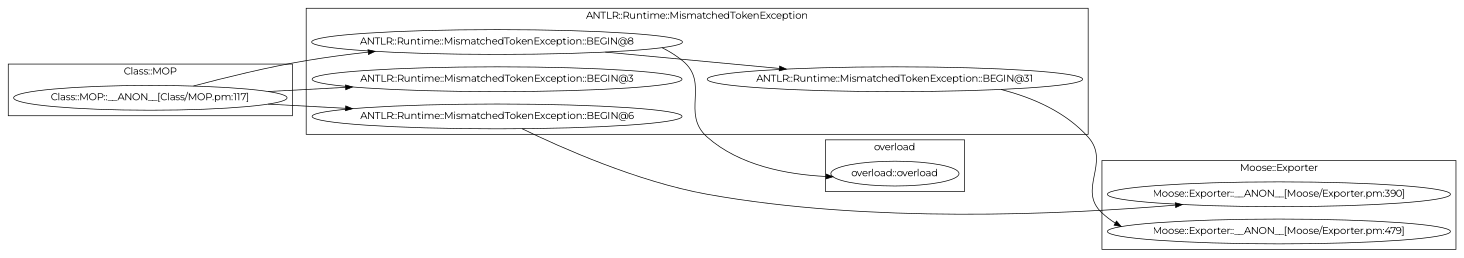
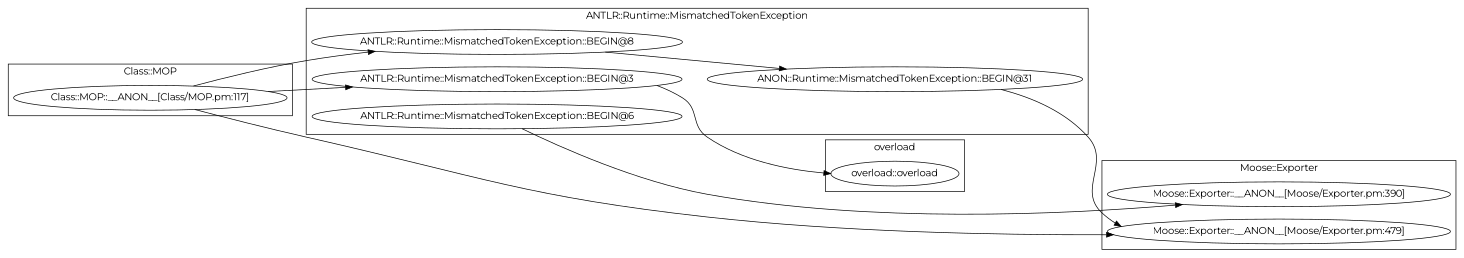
(895, 79) -> (895, 79)
(311, 106) -> (646, 209)
(715, 143) -> (728, 149)
